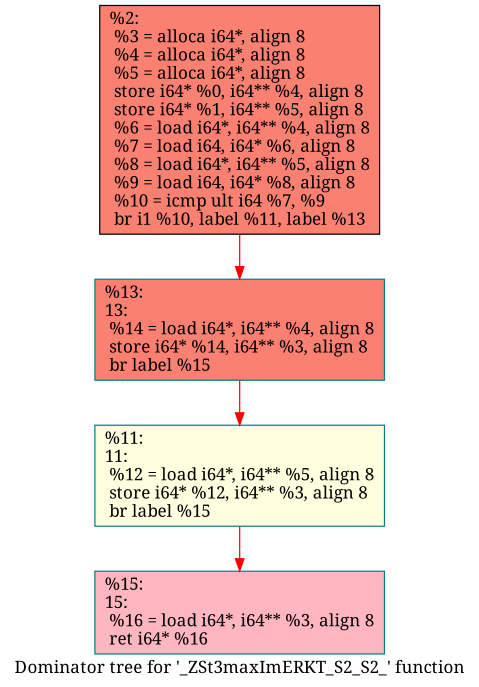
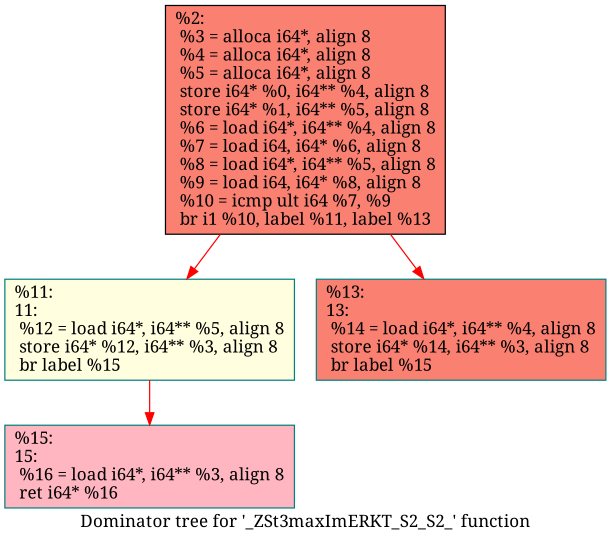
(240, 396) -> (207, 252)
